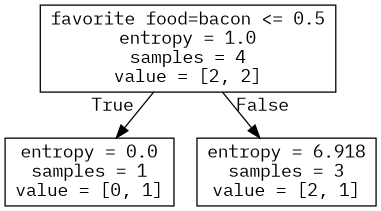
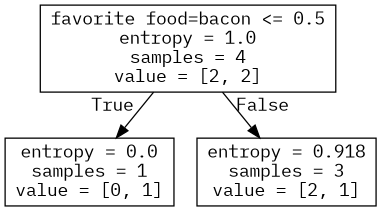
(287, 172) -> (287, 172)
